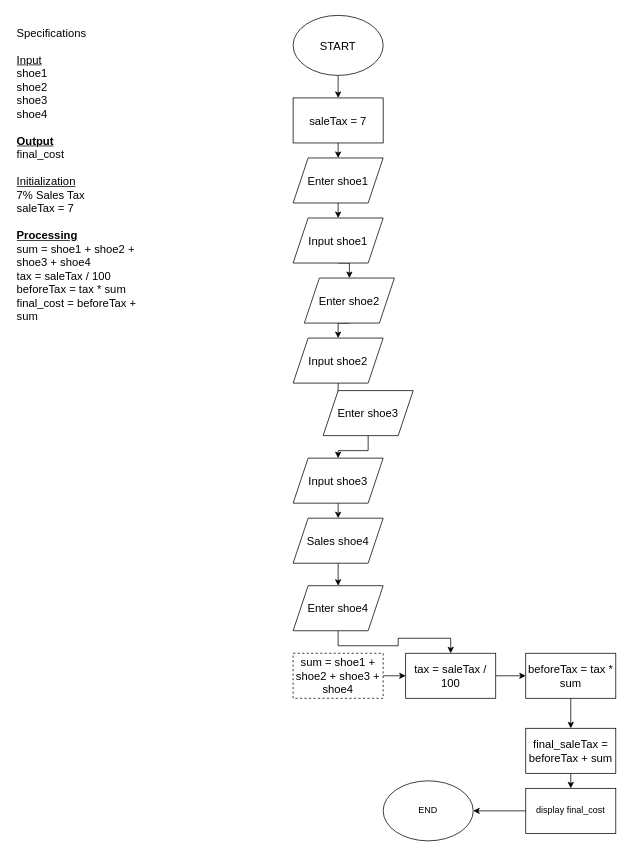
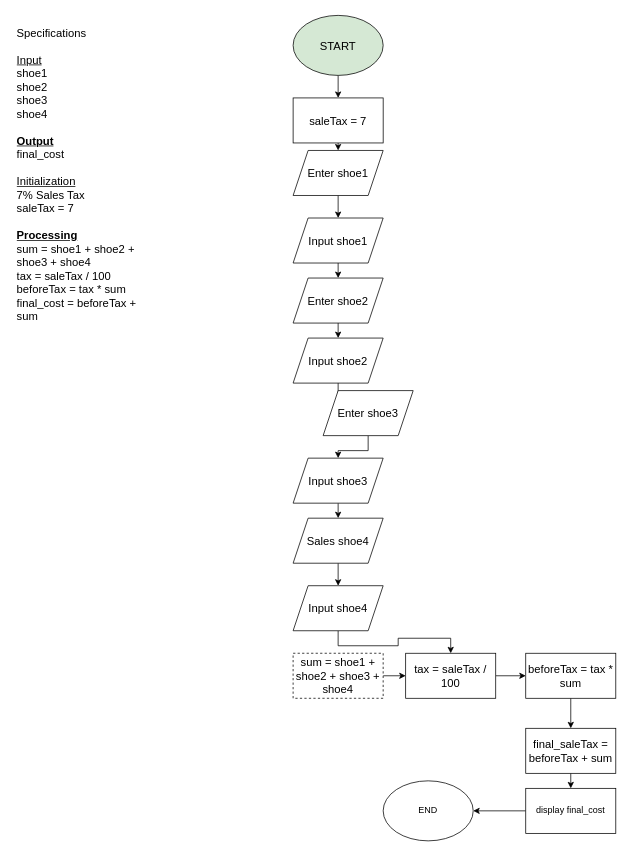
(338, 45) -> (338, 45)
(338, 180) -> (338, 173)
(349, 300) -> (338, 300)
(338, 608) -> (338, 608)
